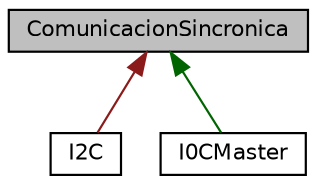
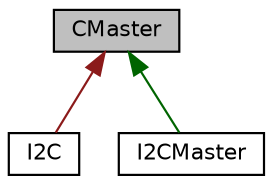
(158, 31) -> (117, 31)
(233, 154) -> (191, 154)
